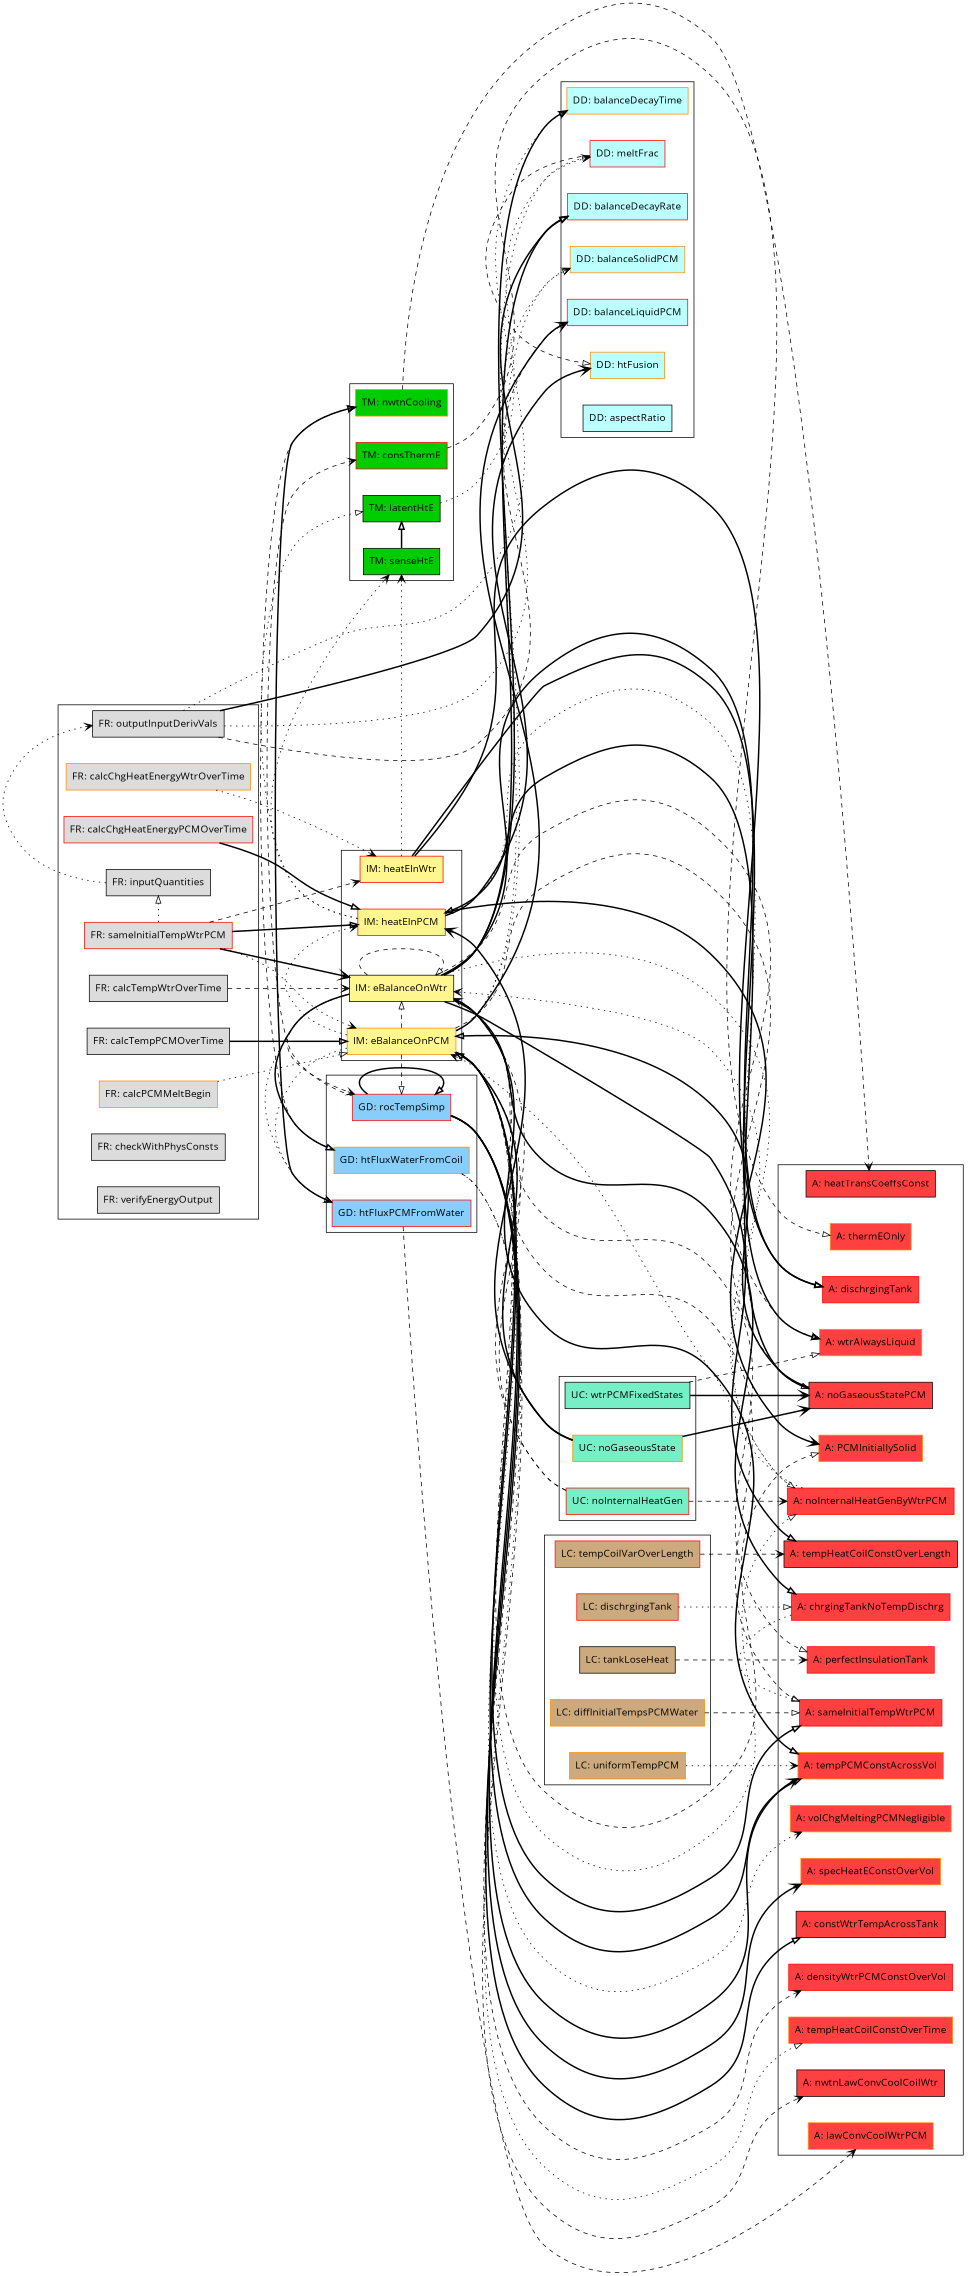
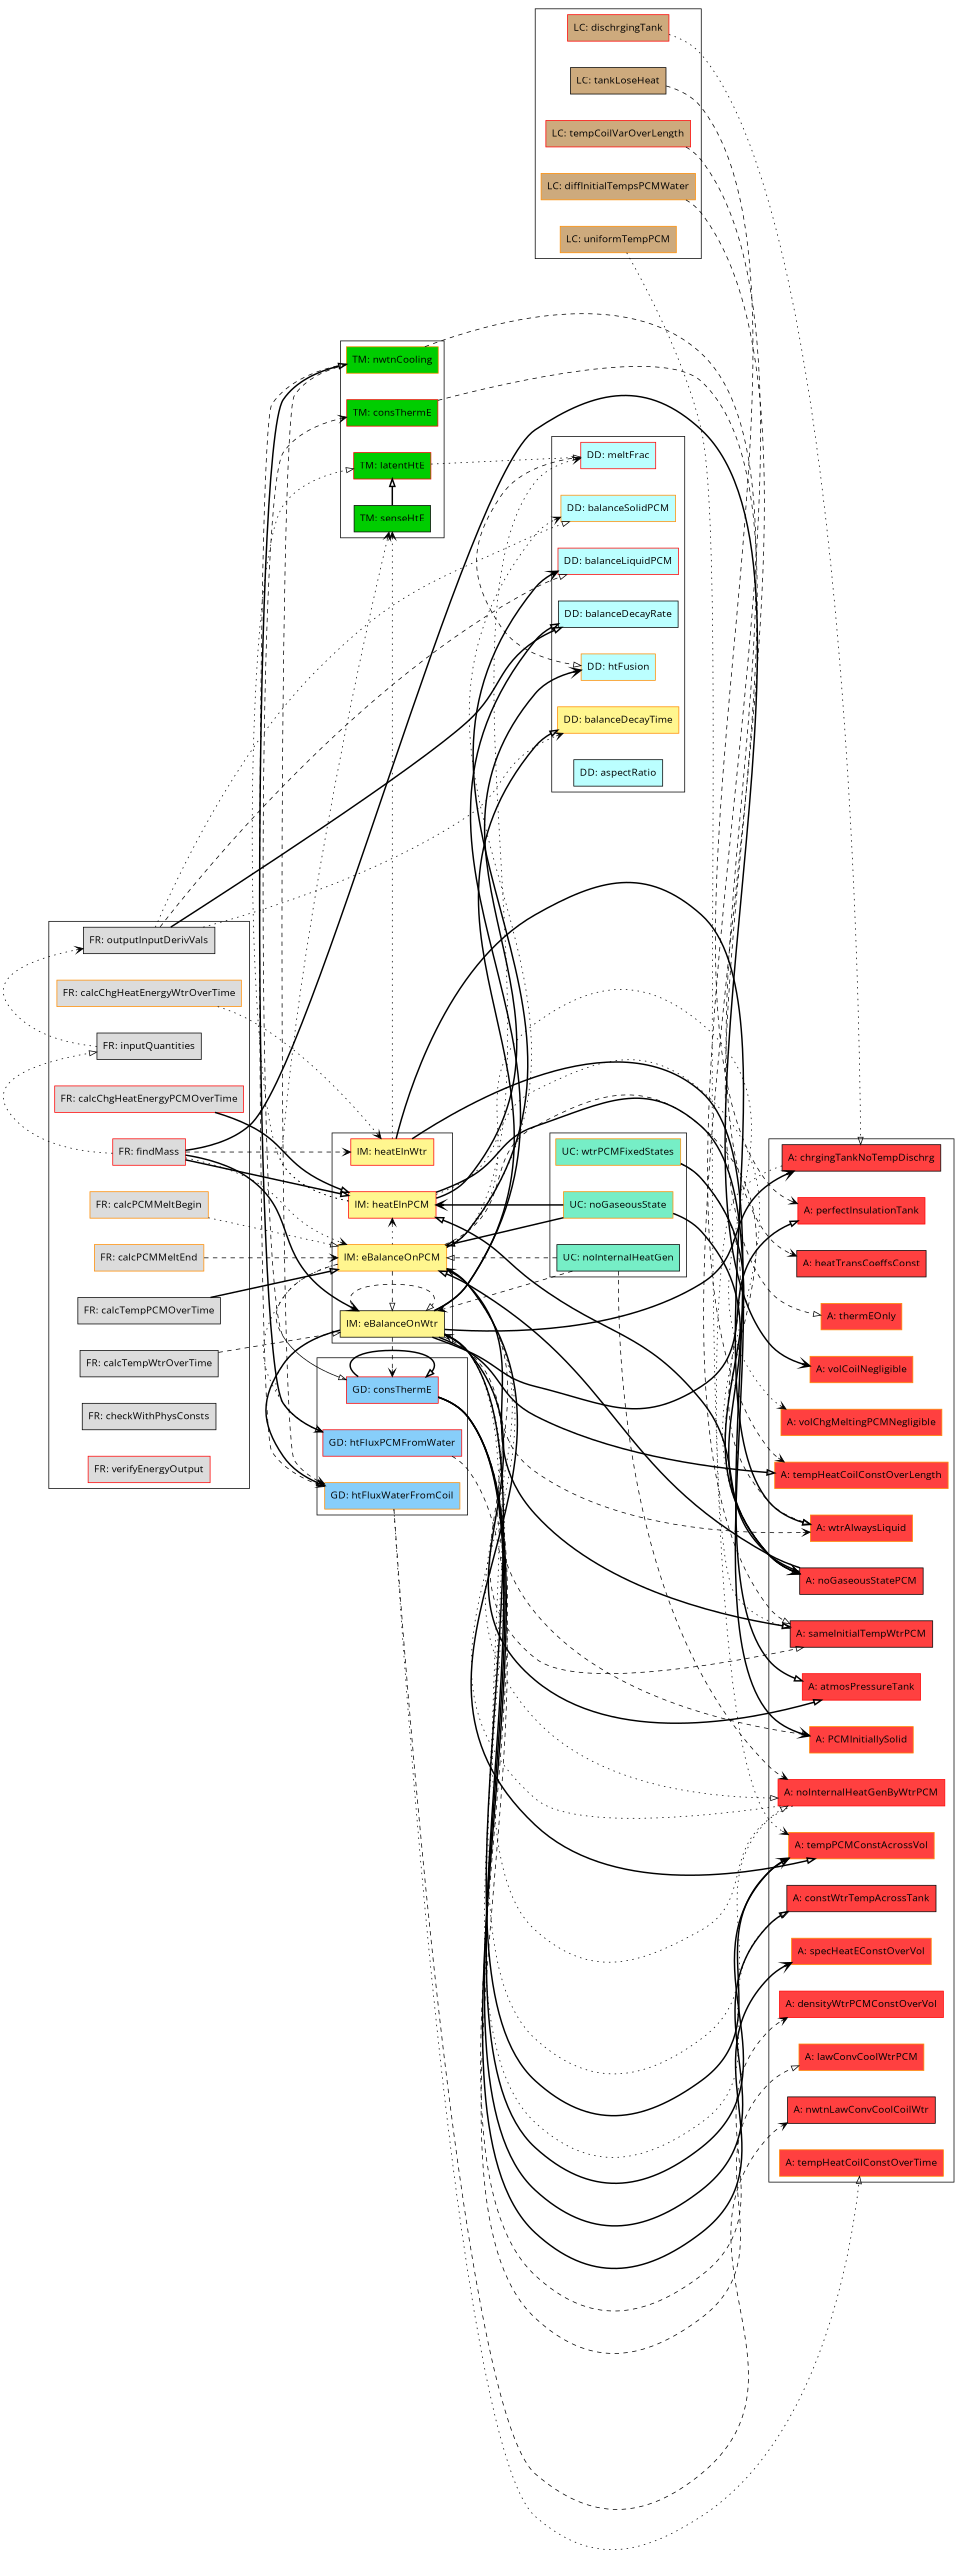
(627, 101) -> (618, 720)
(627, 207) -> (618, 614)
(402, 509) -> (392, 466)
(264, 914) -> (260, 913)
(158, 936) -> (149, 1152)
(273, 988) -> (278, 1343)
(402, 1107) -> (392, 1390)
(158, 1200) -> (149, 1469)
(719, 1226) -> (646, 1308)
none -> (149, 1258)
(706, 1263) -> (659, 1406)
(871, 1290) -> (861, 1687)
none -> (861, 1370)
(627, 1395) -> (618, 1152)
(627, 1501) -> (618, 1258)
(871, 1554) -> (861, 1475)
(871, 1607) -> (861, 1158)
(871, 1713) -> (861, 1634)
(465, 1913) -> (482, 2153)
none -> (513, 2083)
